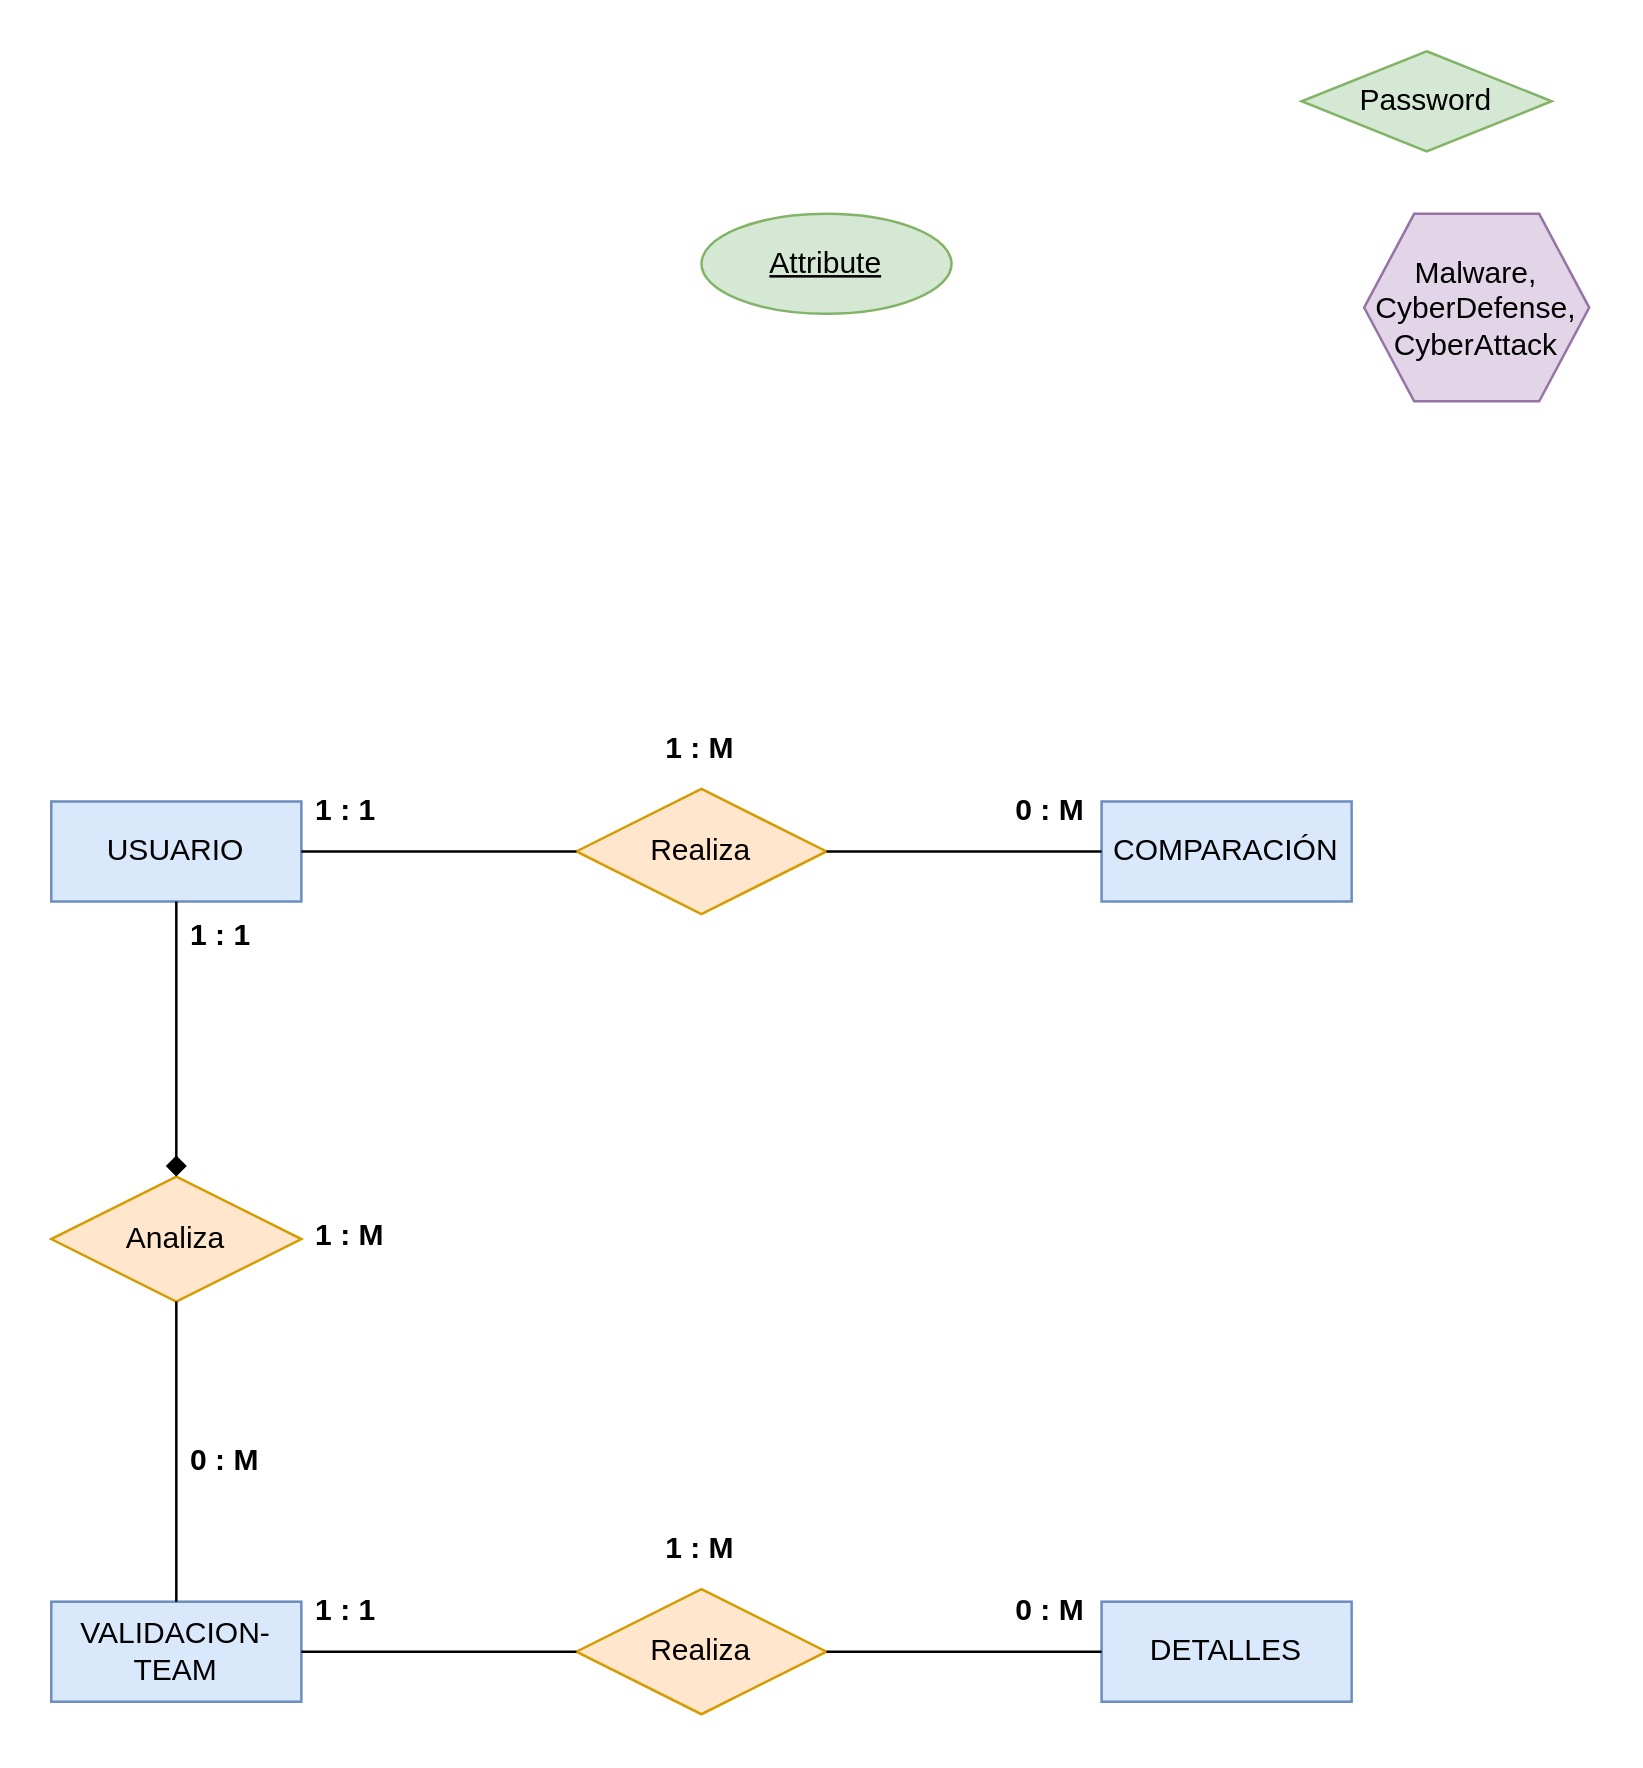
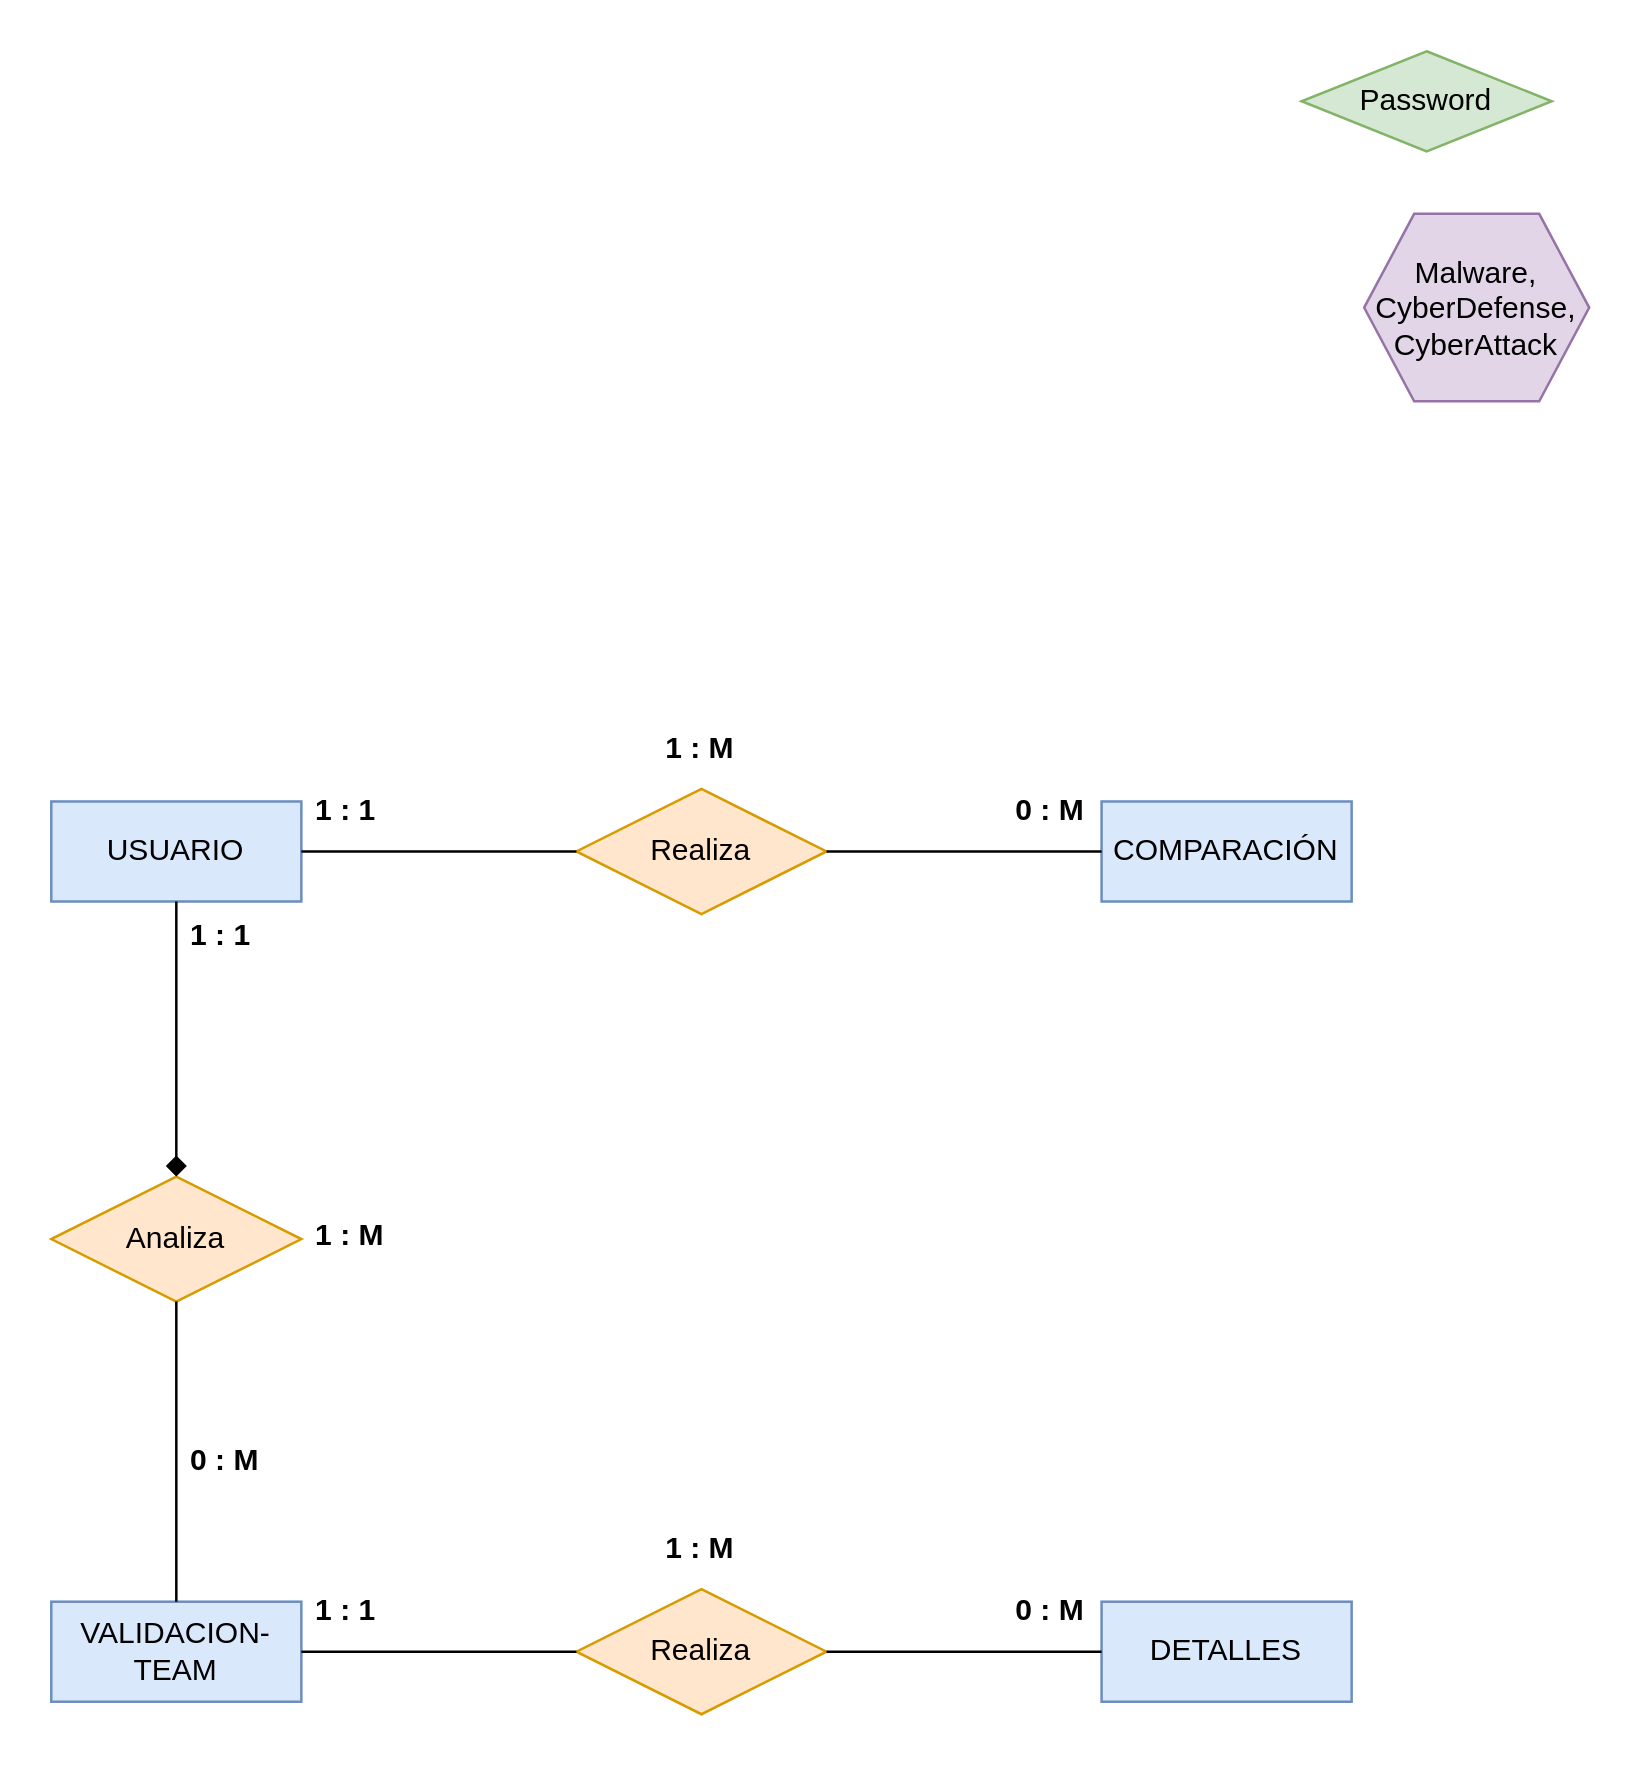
(826, 264) -> none
